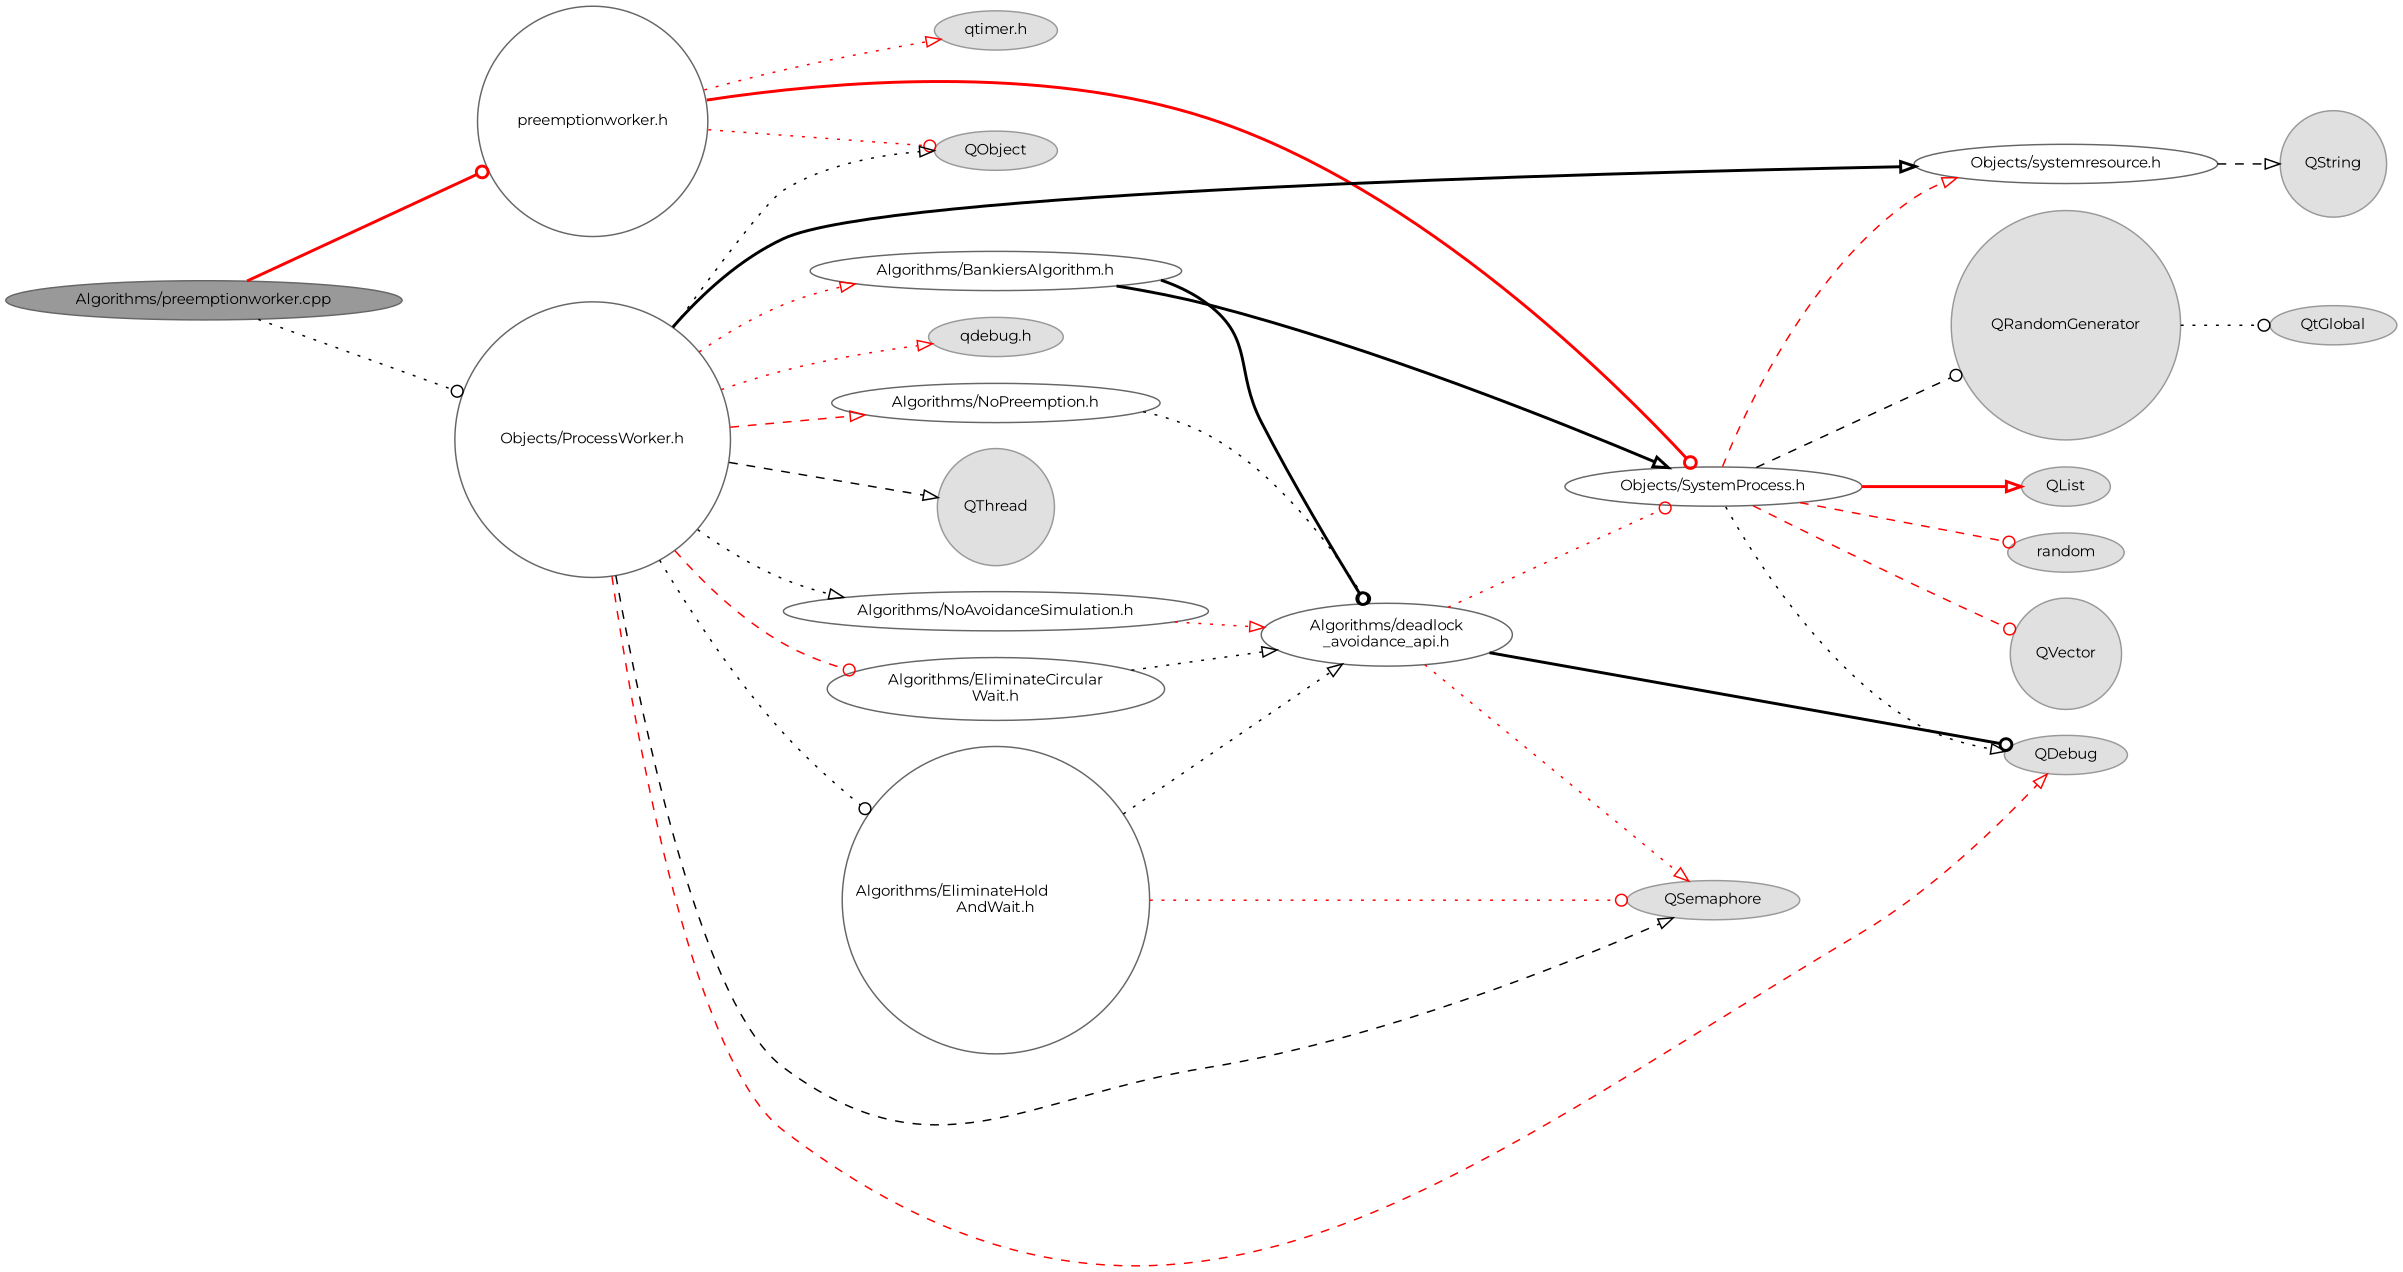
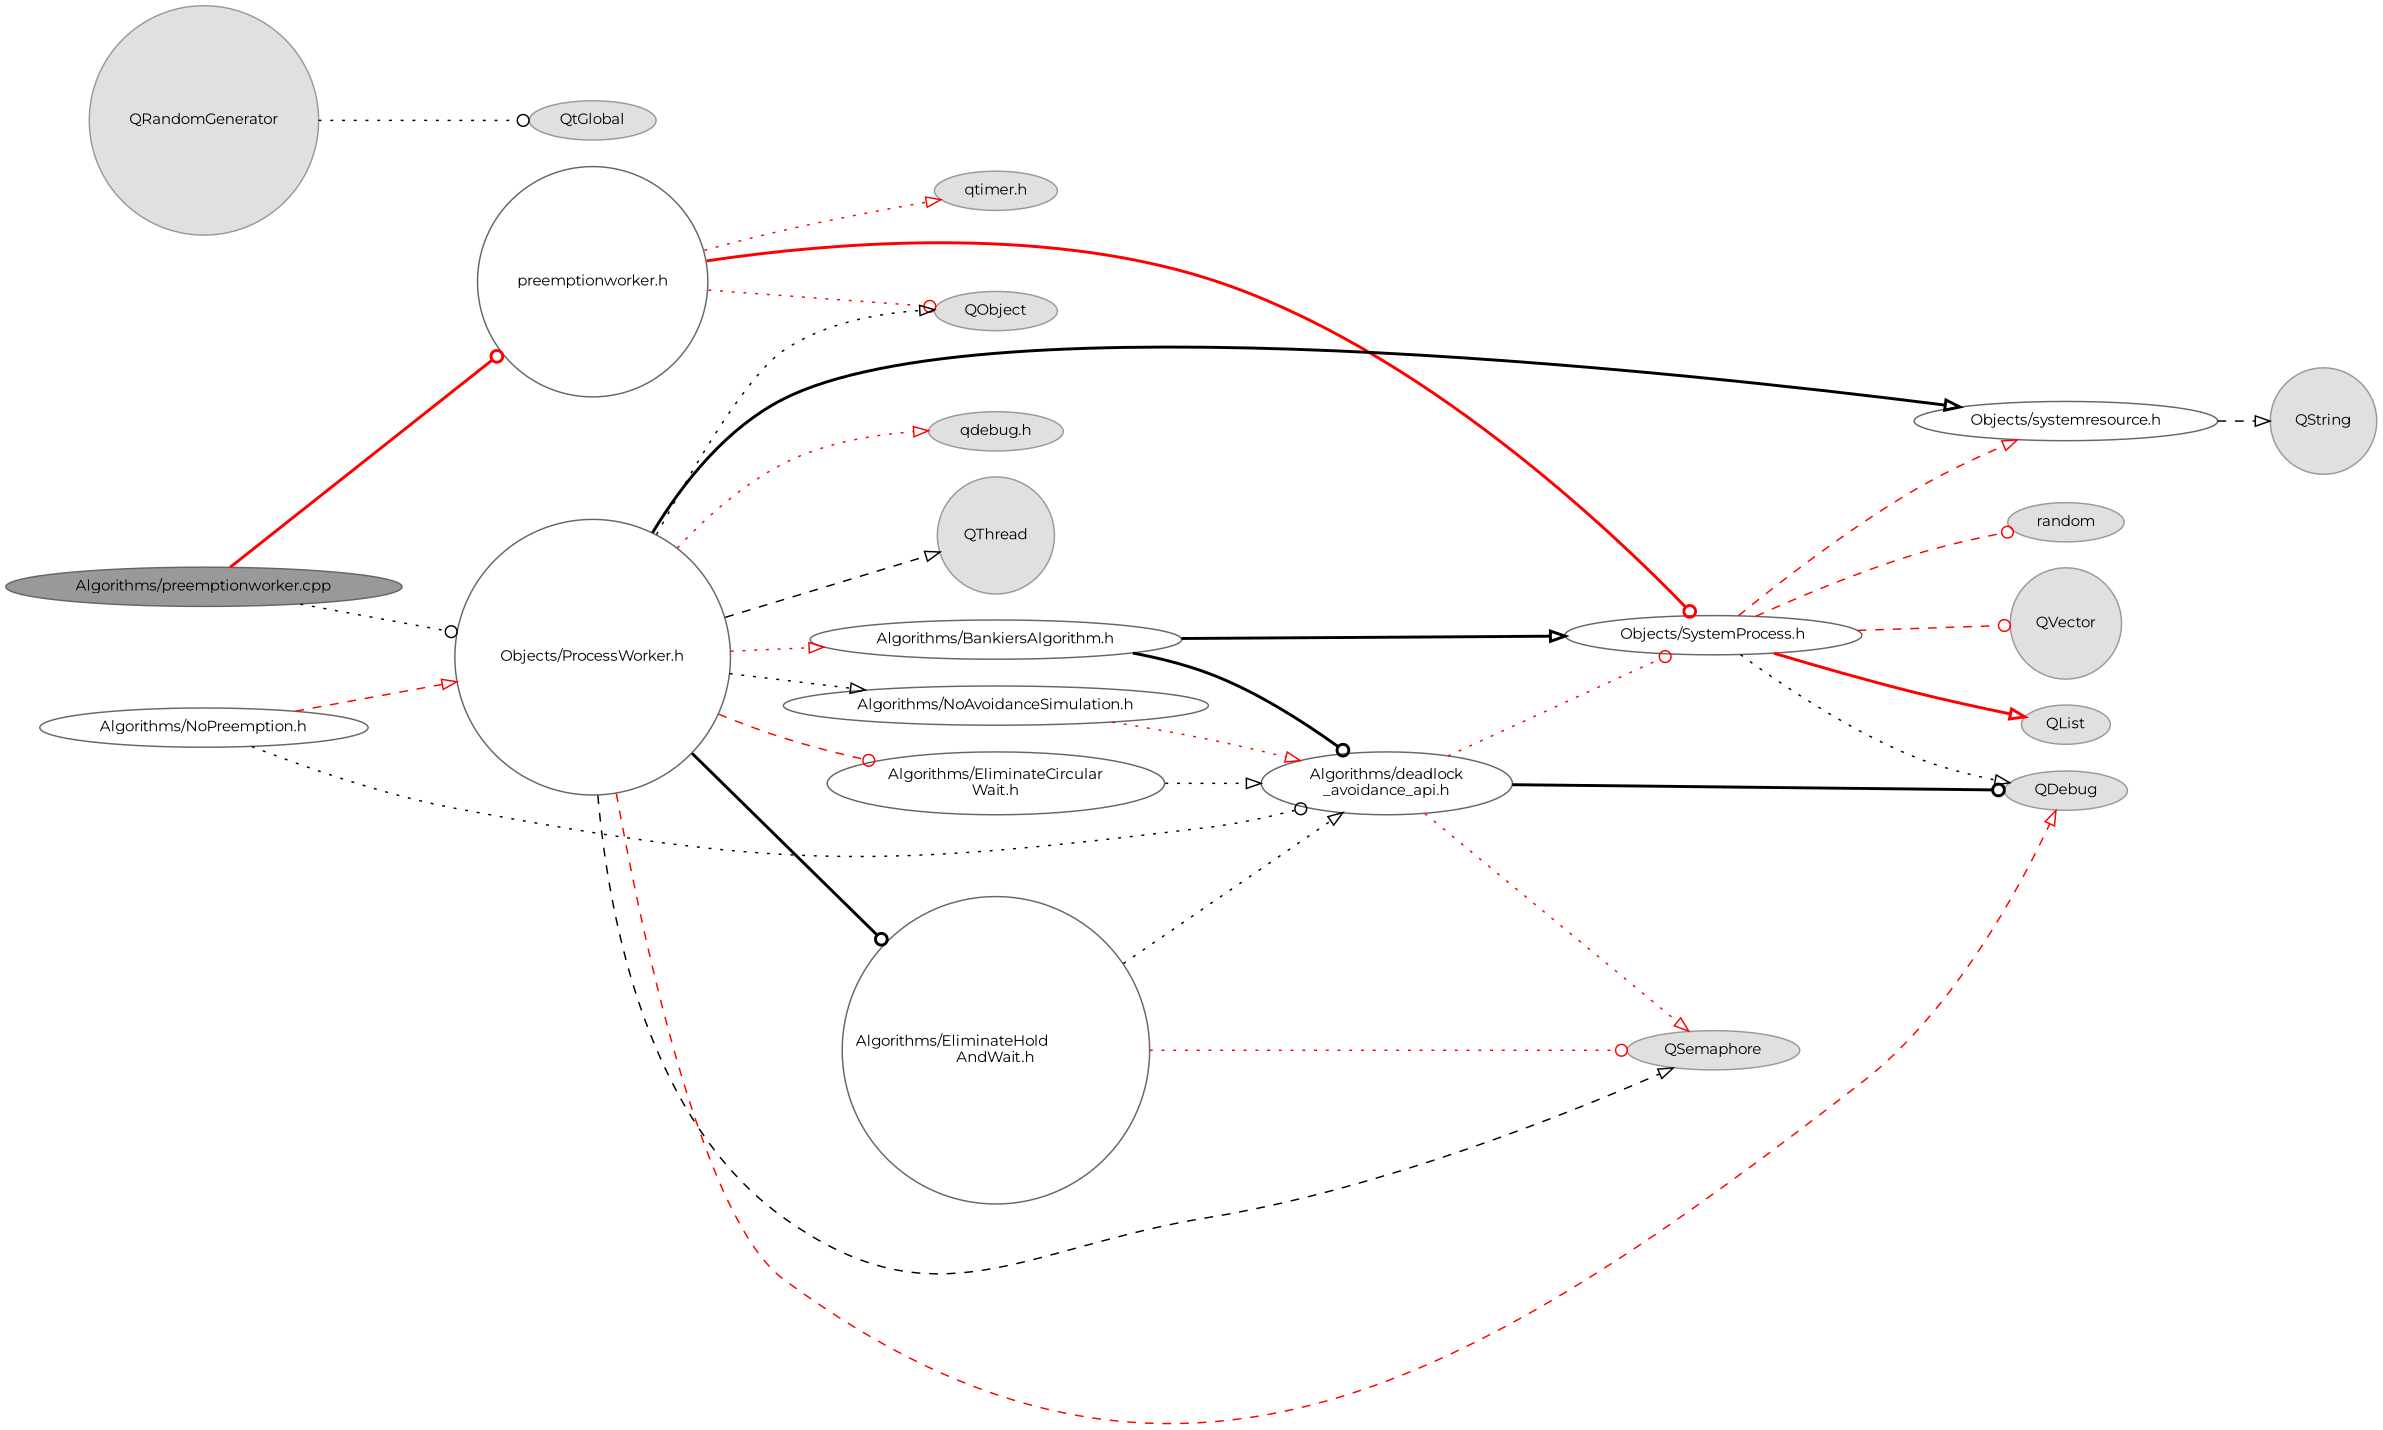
(790, 422) -> (369, 698)
(1853, 423) -> none
(749, 692) -> (785, 844)
